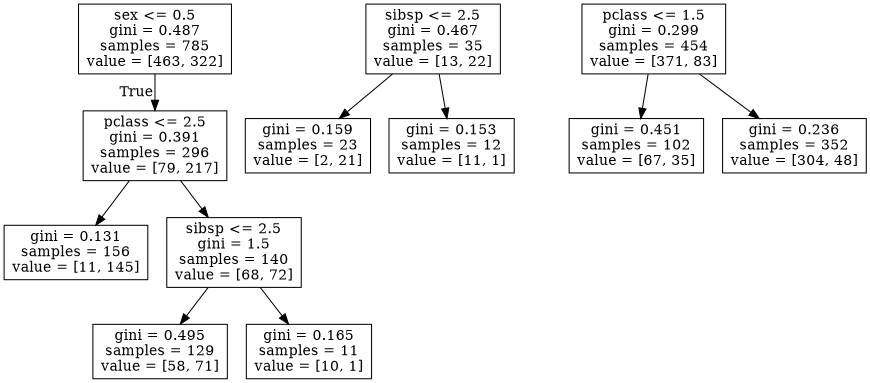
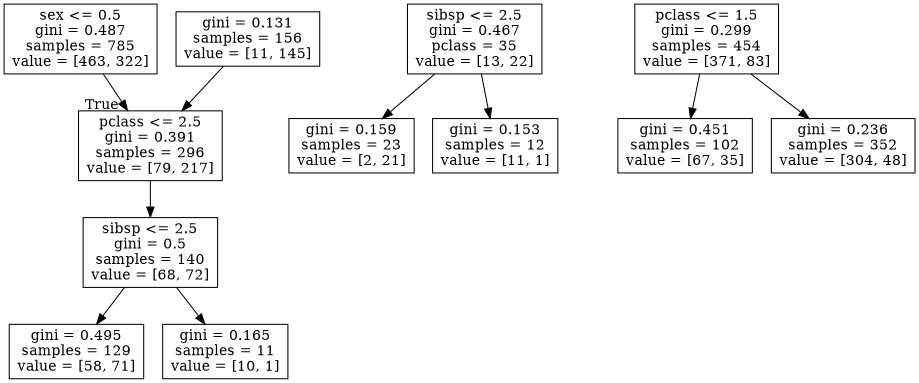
(433, 39) -> (475, 39)
(116, 199) -> (206, 85)
(234, 252) -> (150, 252)
